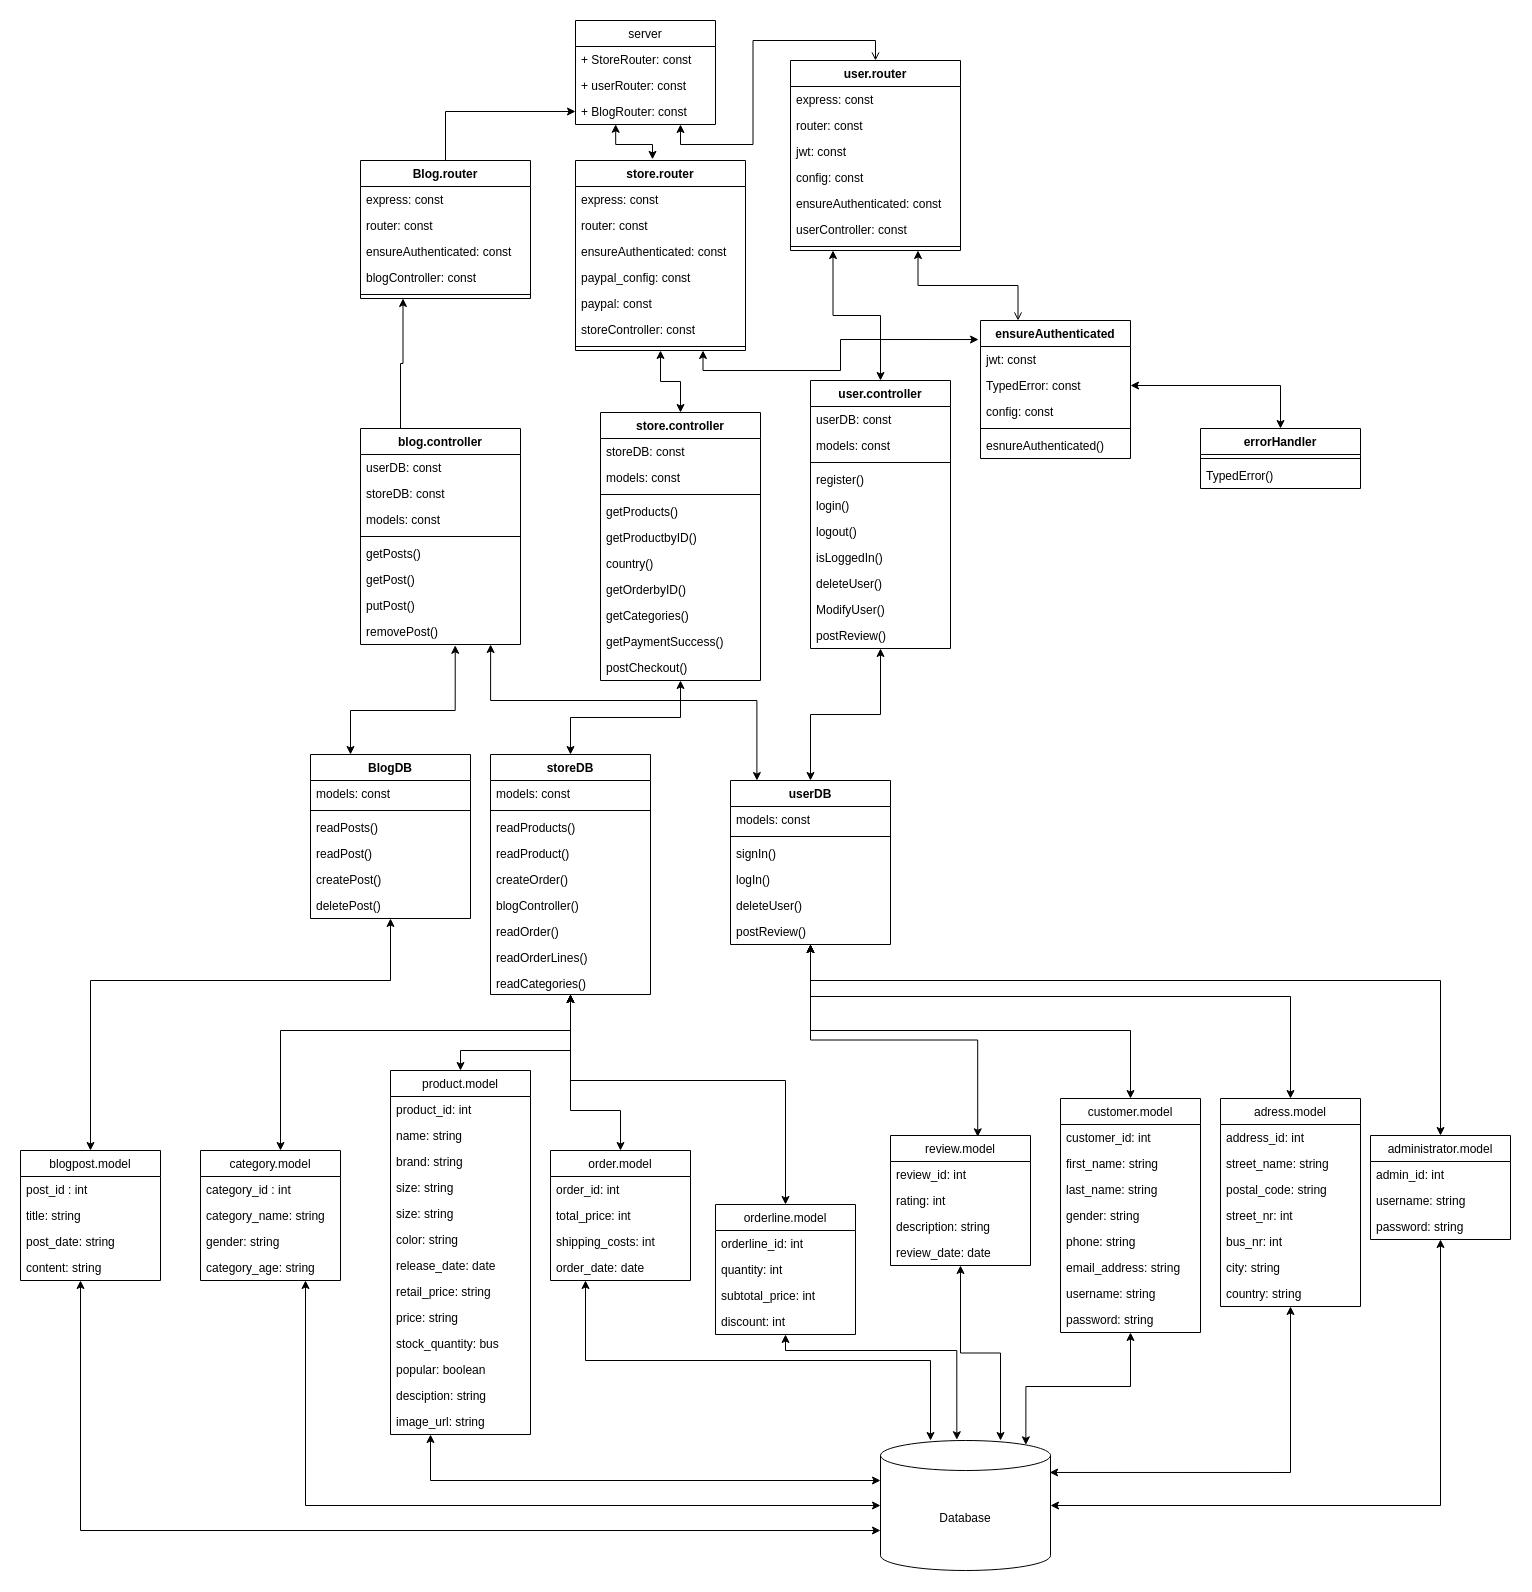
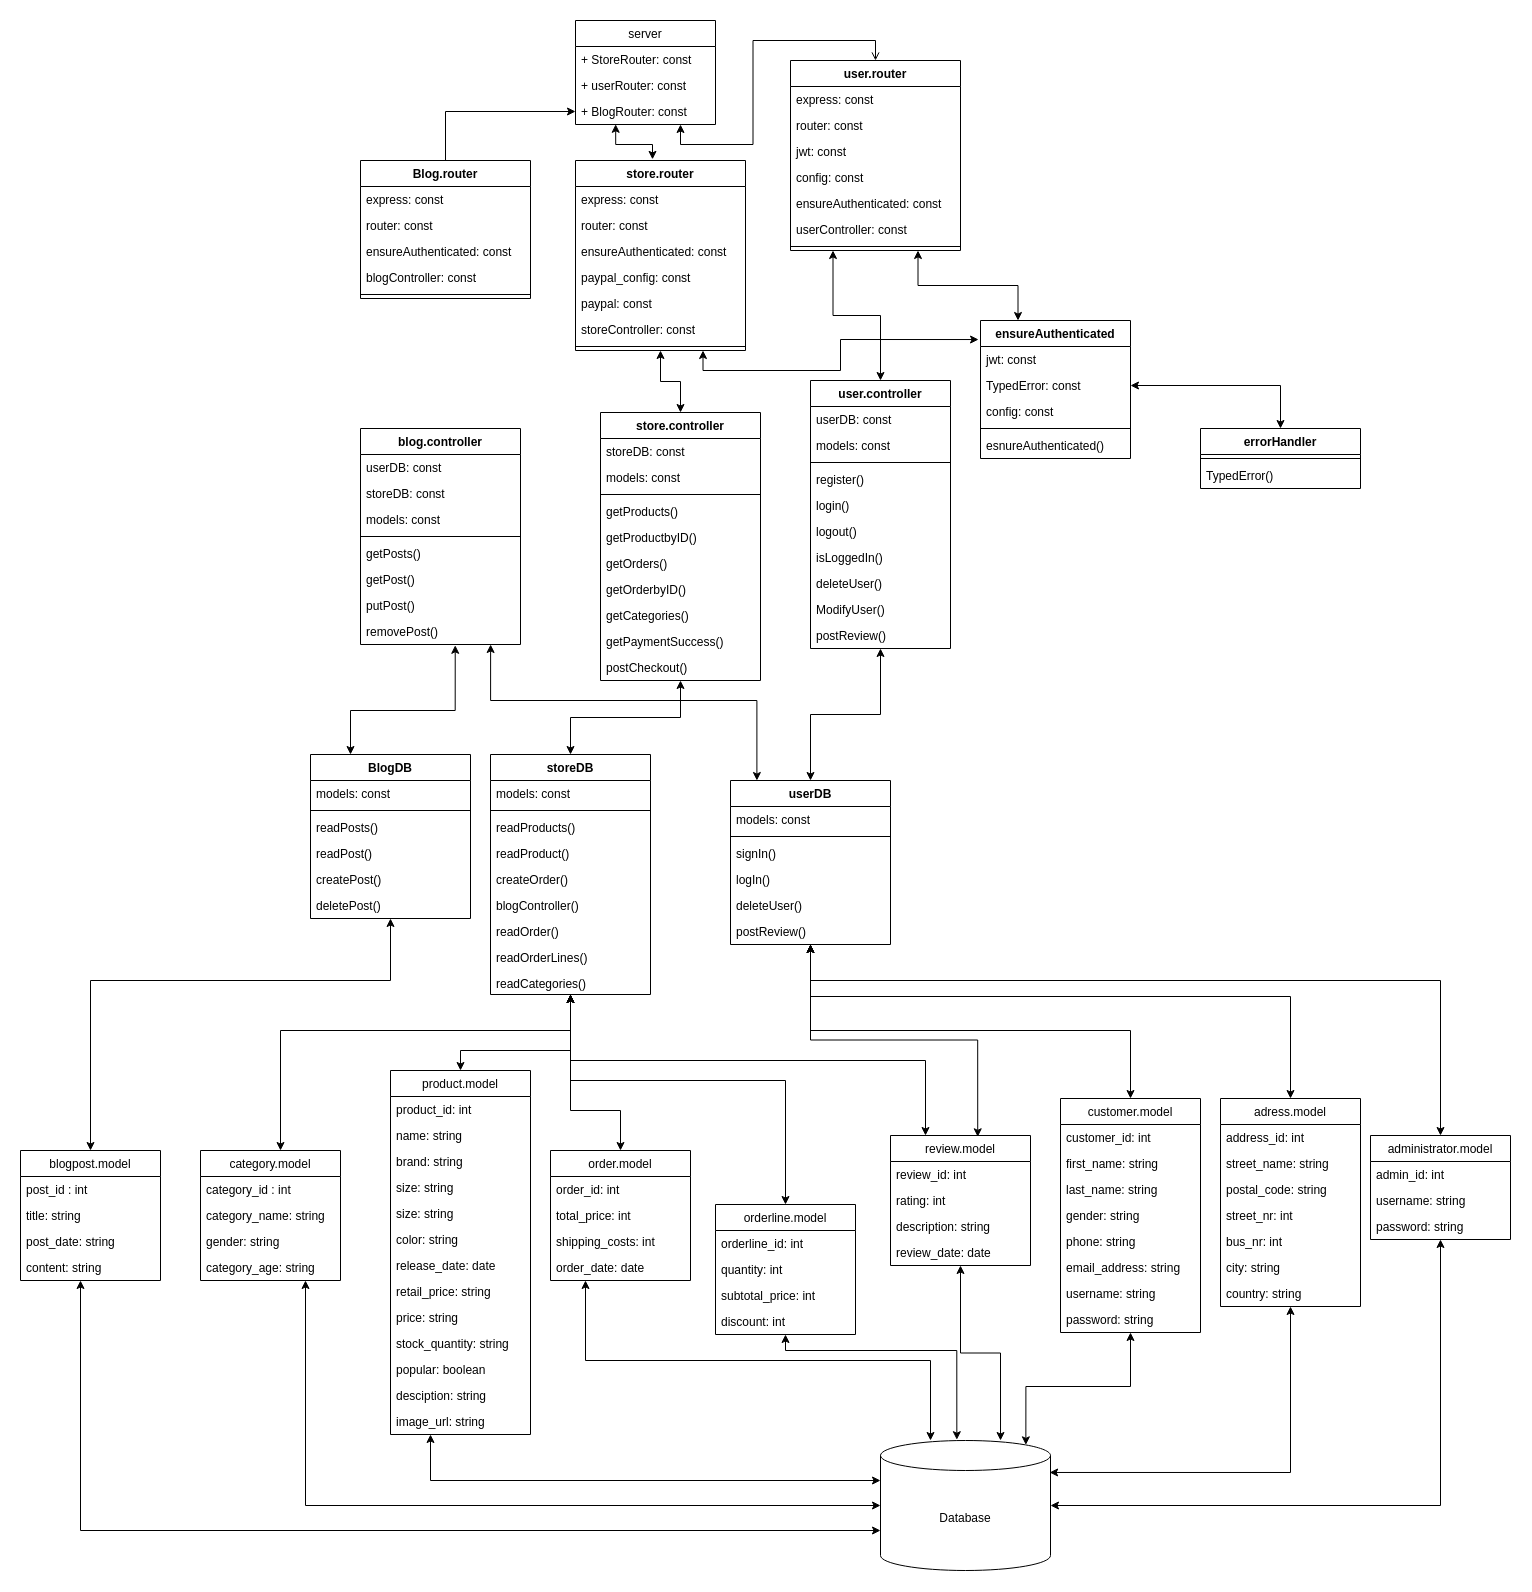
(1018, 313) -> (1018, 312)
(401, 367) -> none
(636, 564) -> (643, 564)
none -> (783, 1061)
(455, 1344) -> (464, 1344)
